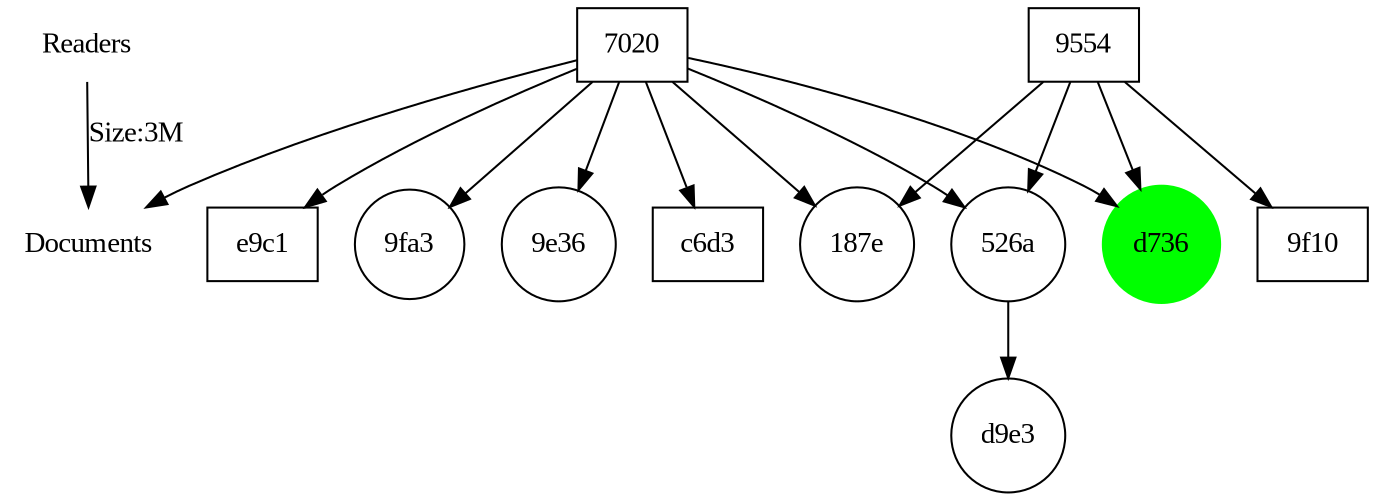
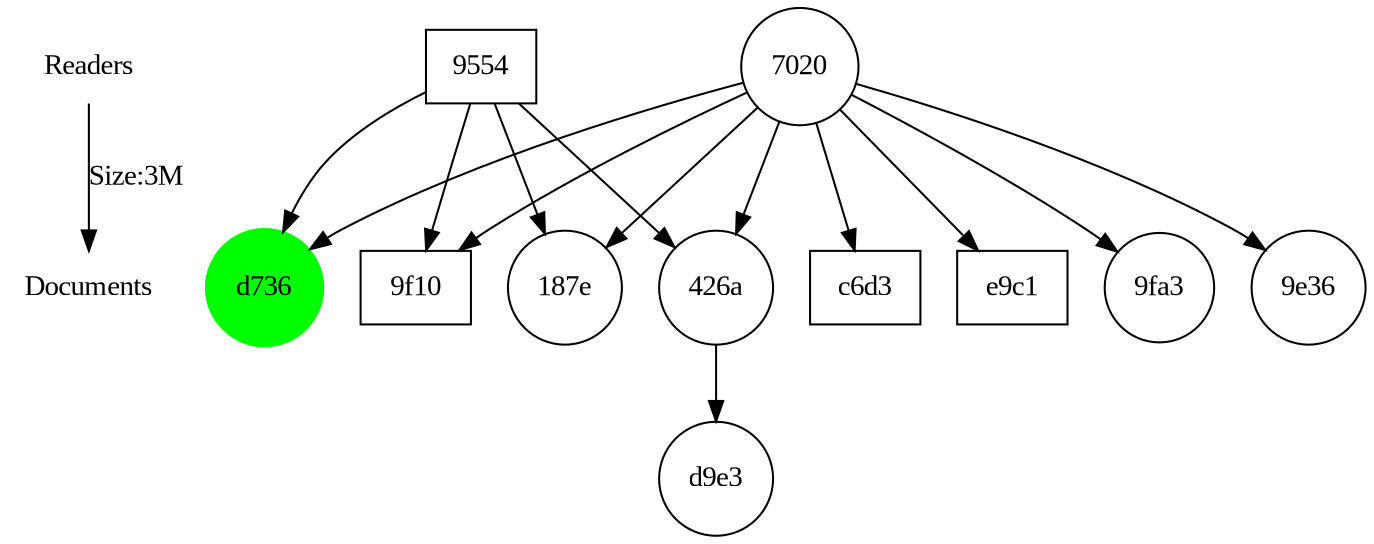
(632, 45) -> (800, 67)
(368, 120) -> (609, 161)
(1008, 244) -> (716, 288)
